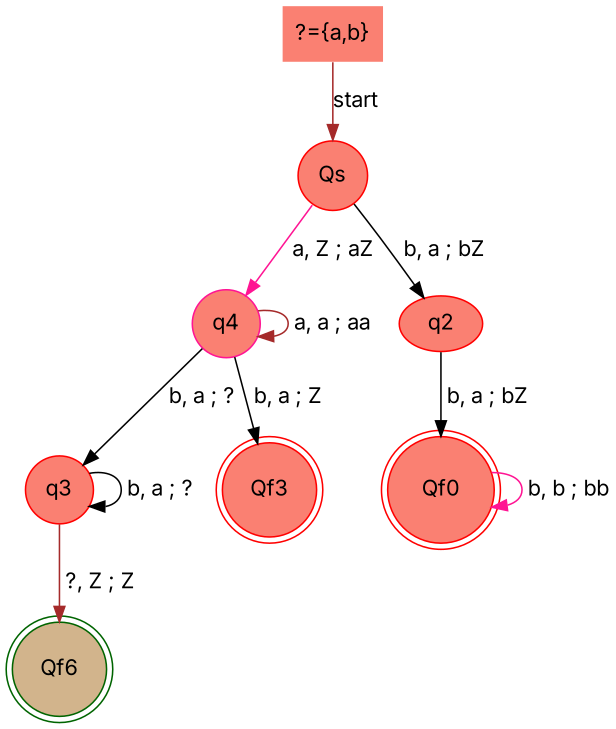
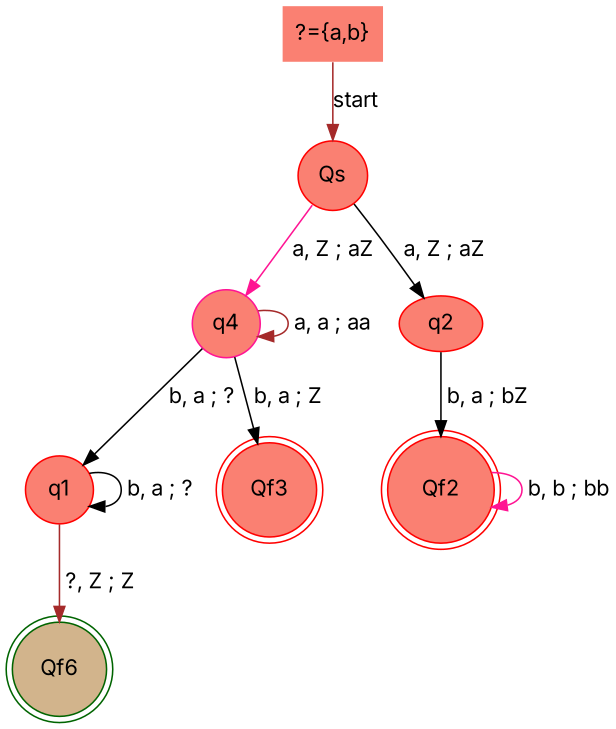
(442, 250) -> (442, 250)
(59, 490) -> (59, 490)
(441, 490) -> (441, 490)
